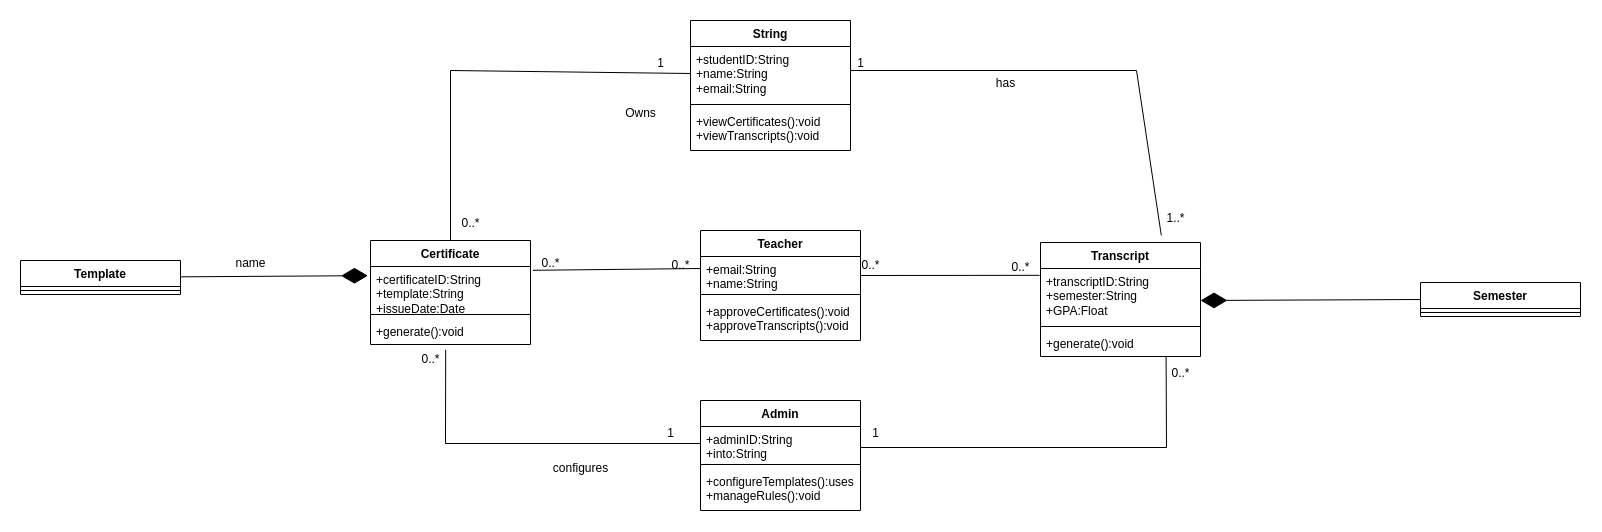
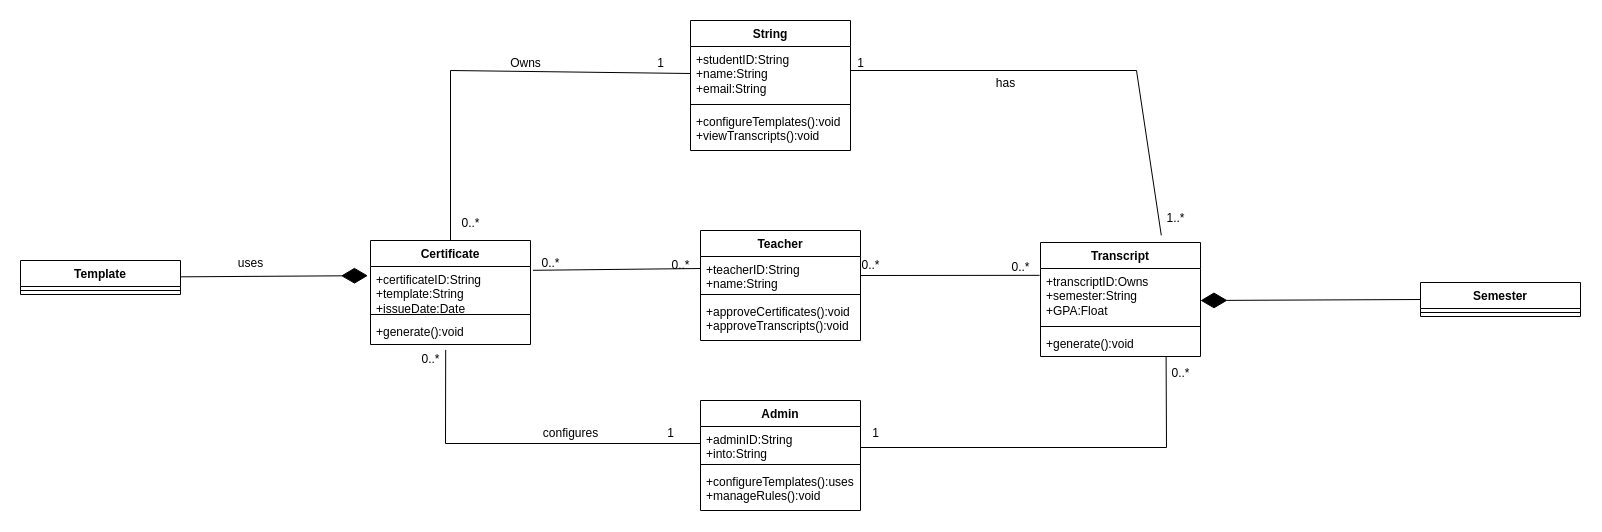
(641, 114) -> (526, 64)
(769, 130) -> (772, 137)
(251, 264) -> (251, 264)
(744, 278) -> (761, 278)
(1109, 297) -> (1104, 297)
(581, 469) -> (571, 434)
